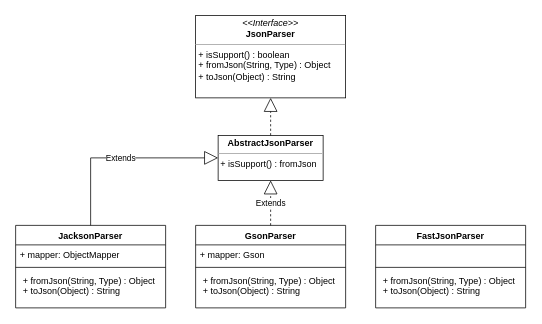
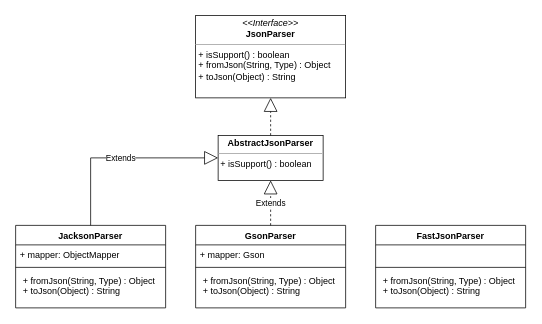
(271, 152) -> (269, 146)
